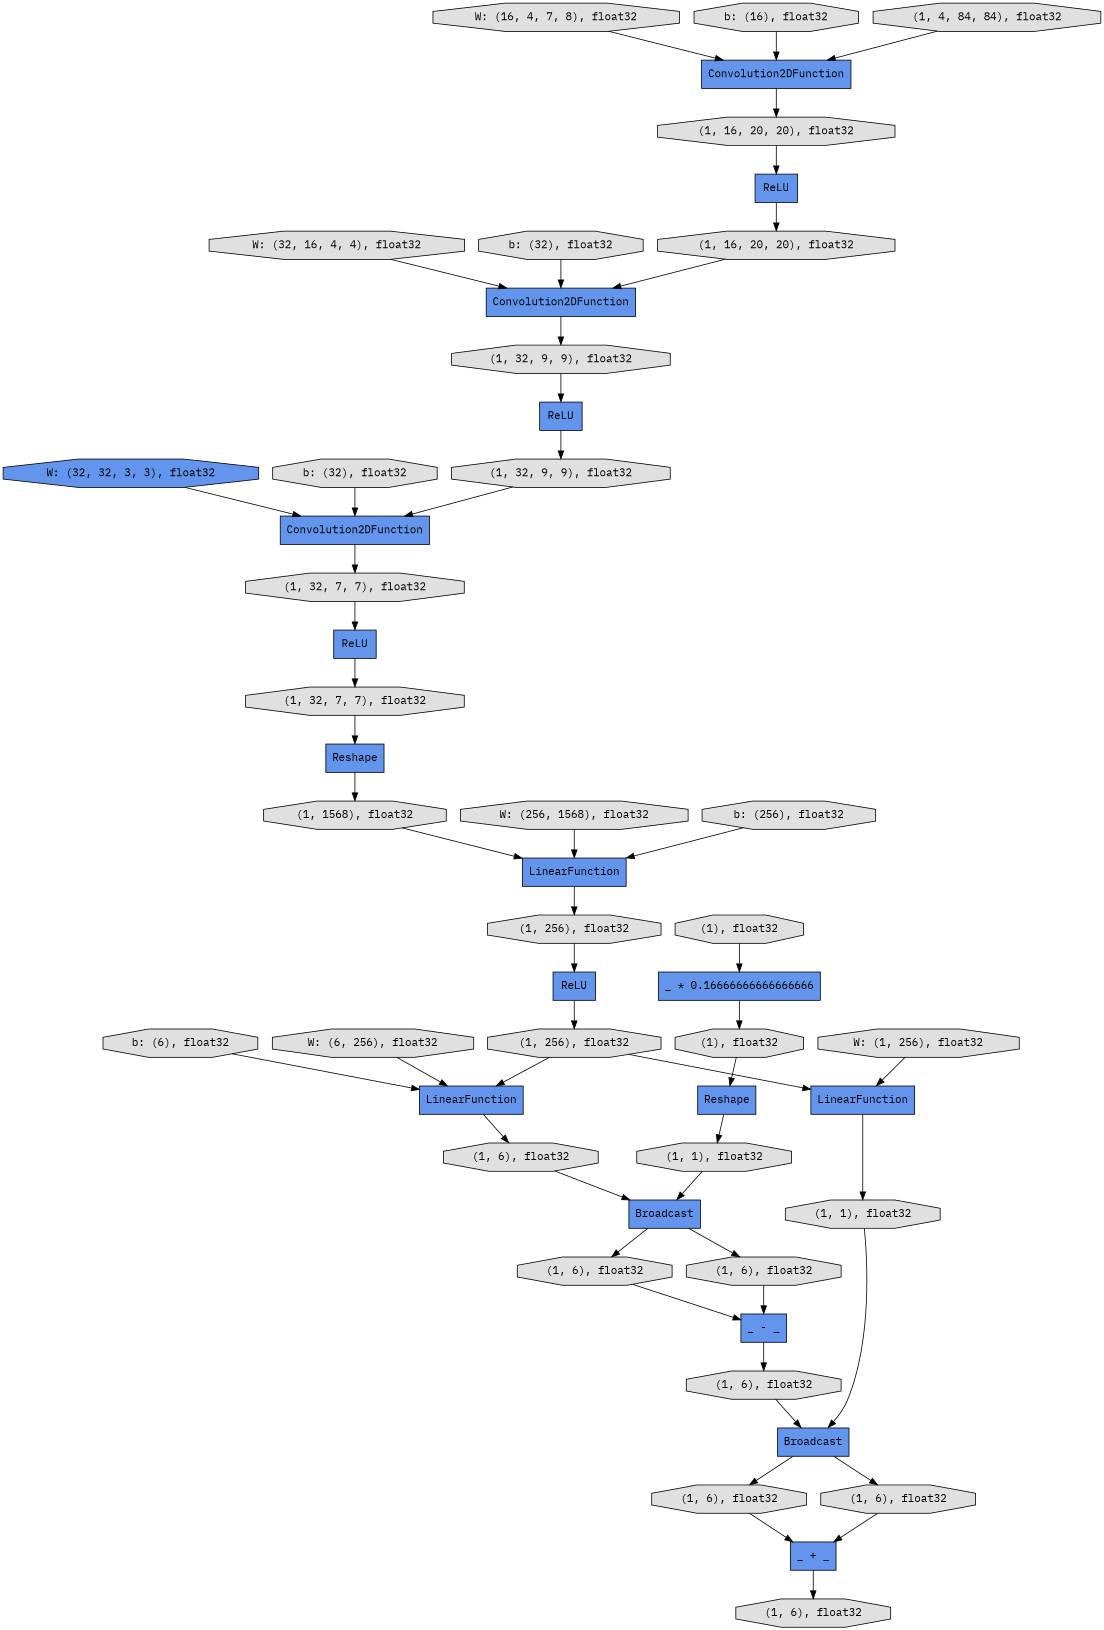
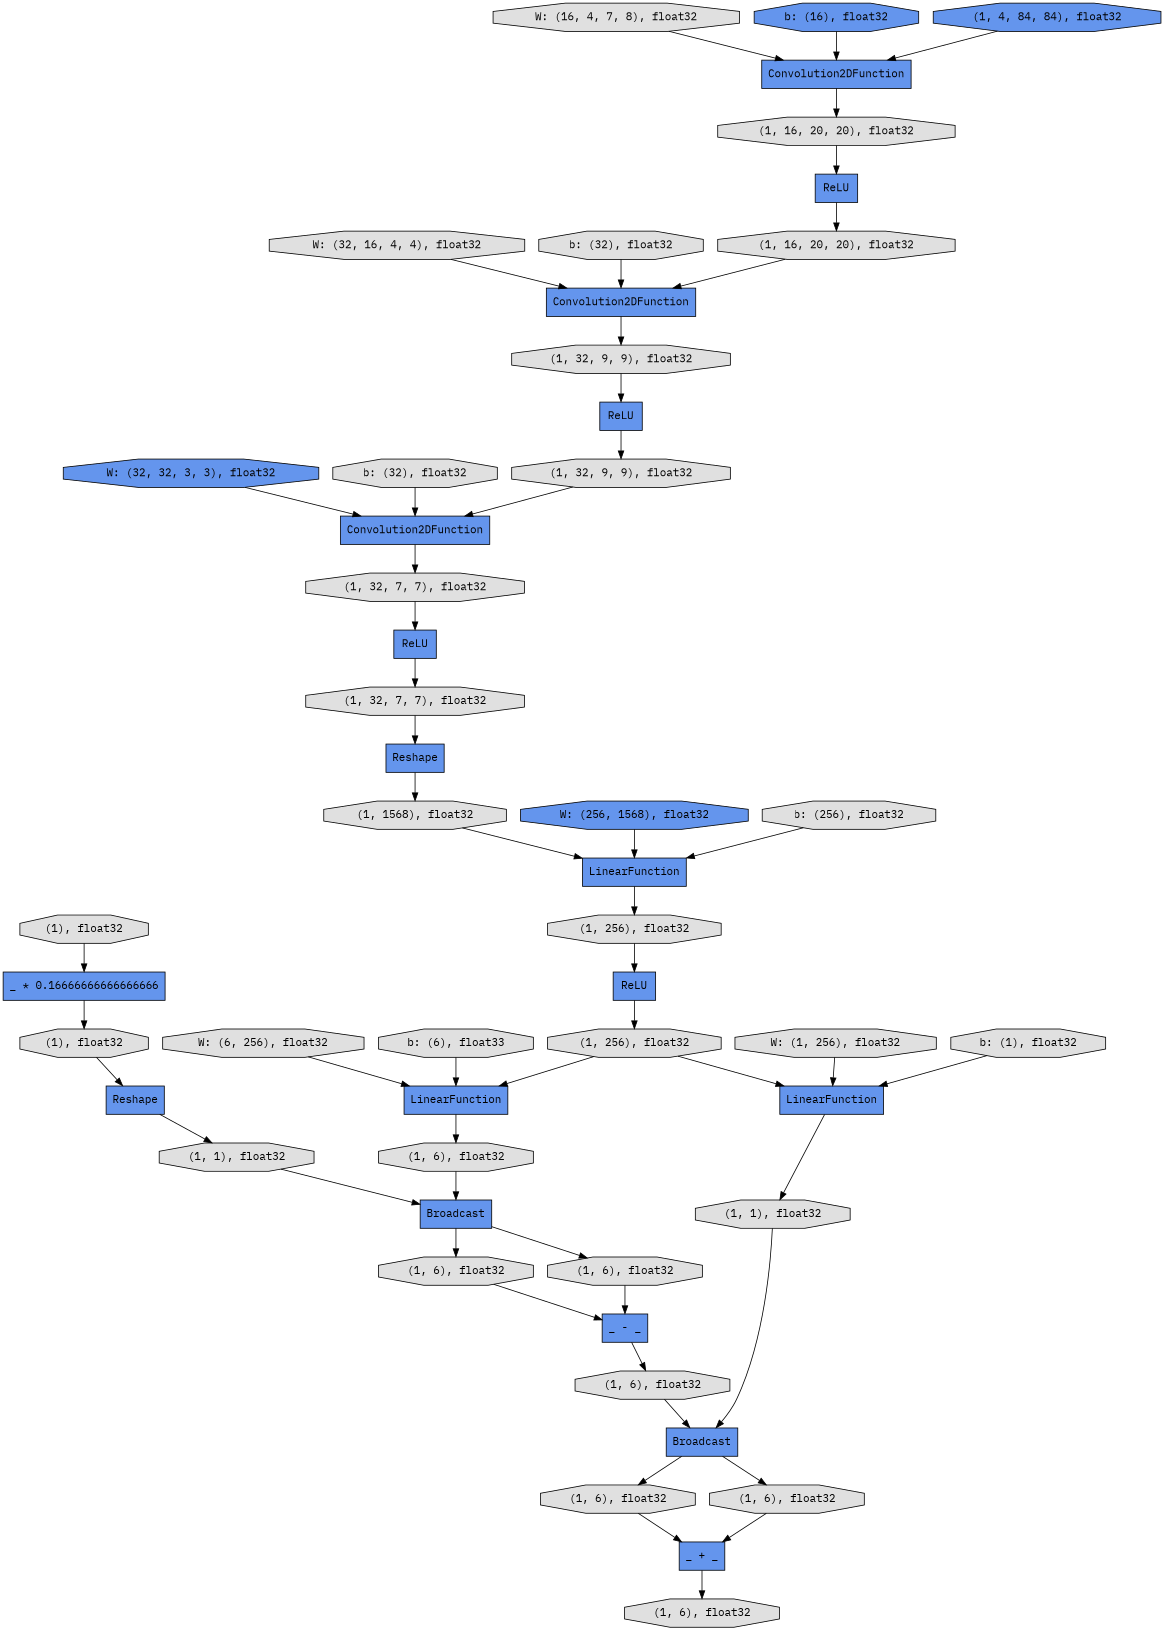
(776, 17) -> (836, 17)
(987, 17) -> (1047, 17)
(574, 815) -> (634, 815)
(180, 1043) -> (456, 1043)
none -> (1028, 1043)
